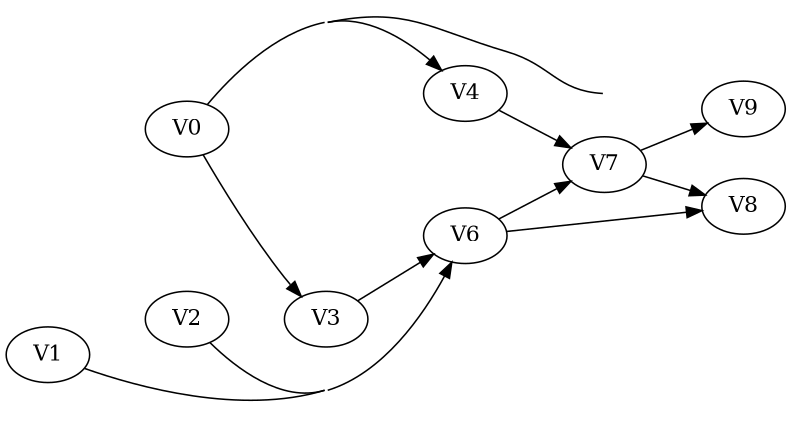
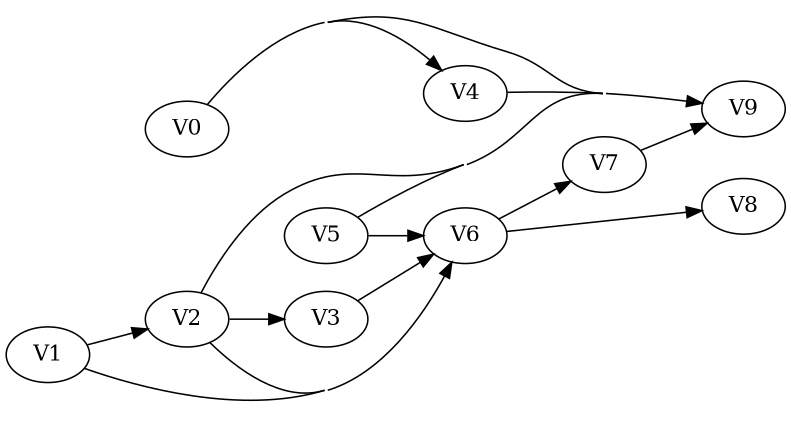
(528, 125) -> (555, 92)
none -> (308, 182)
(667, 183) -> none
(244, 221) -> (249, 319)
none -> (326, 236)
none -> (110, 339)
